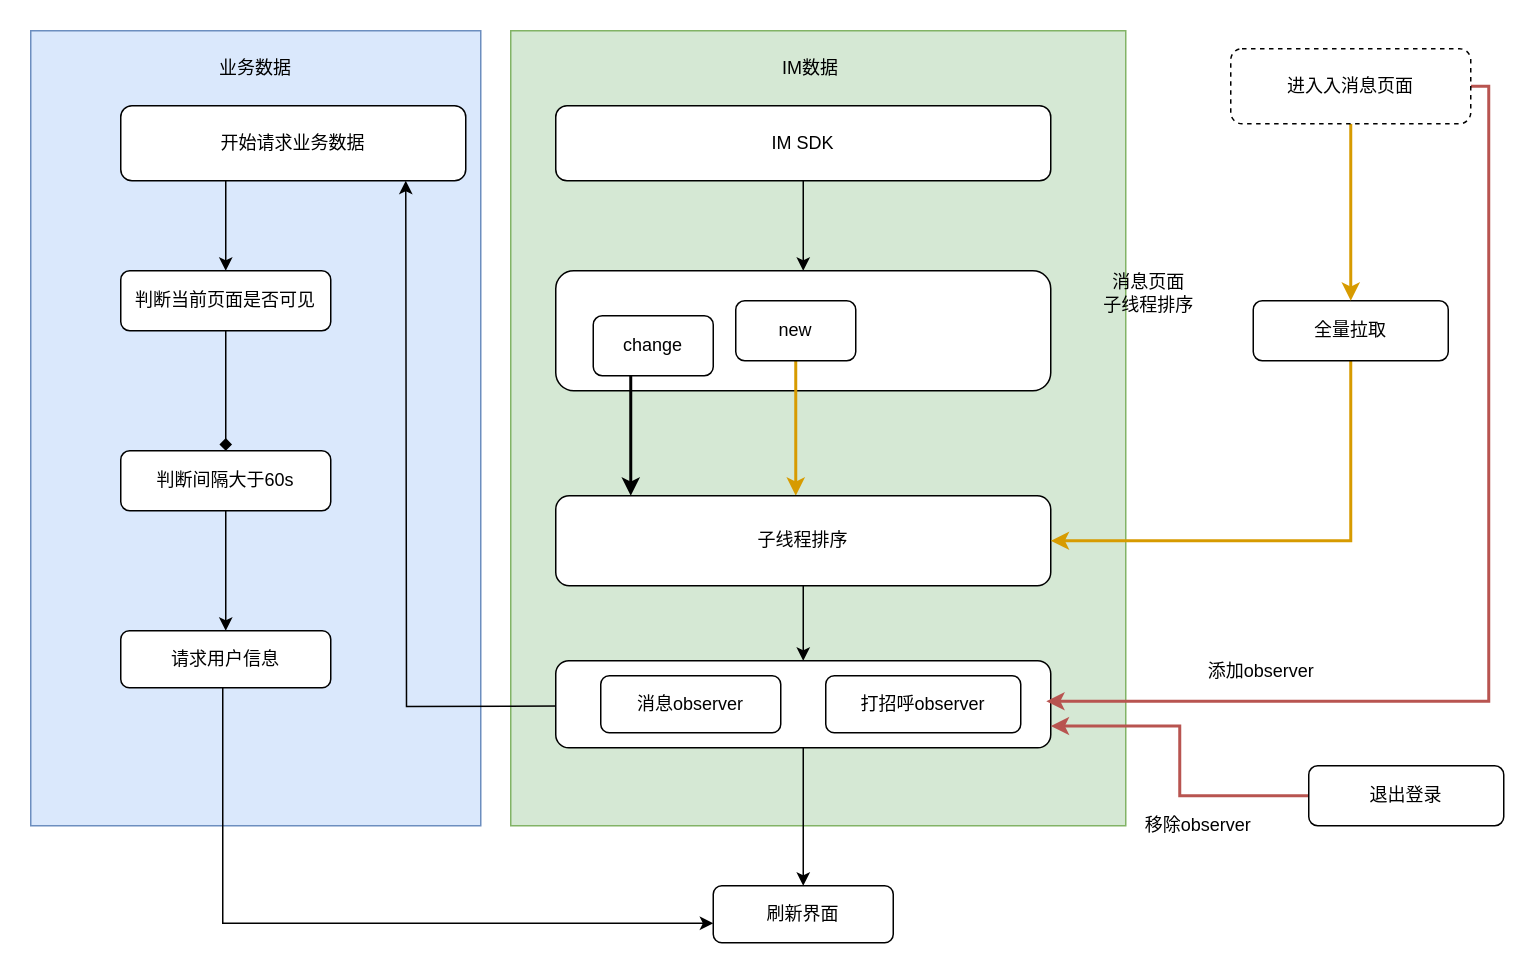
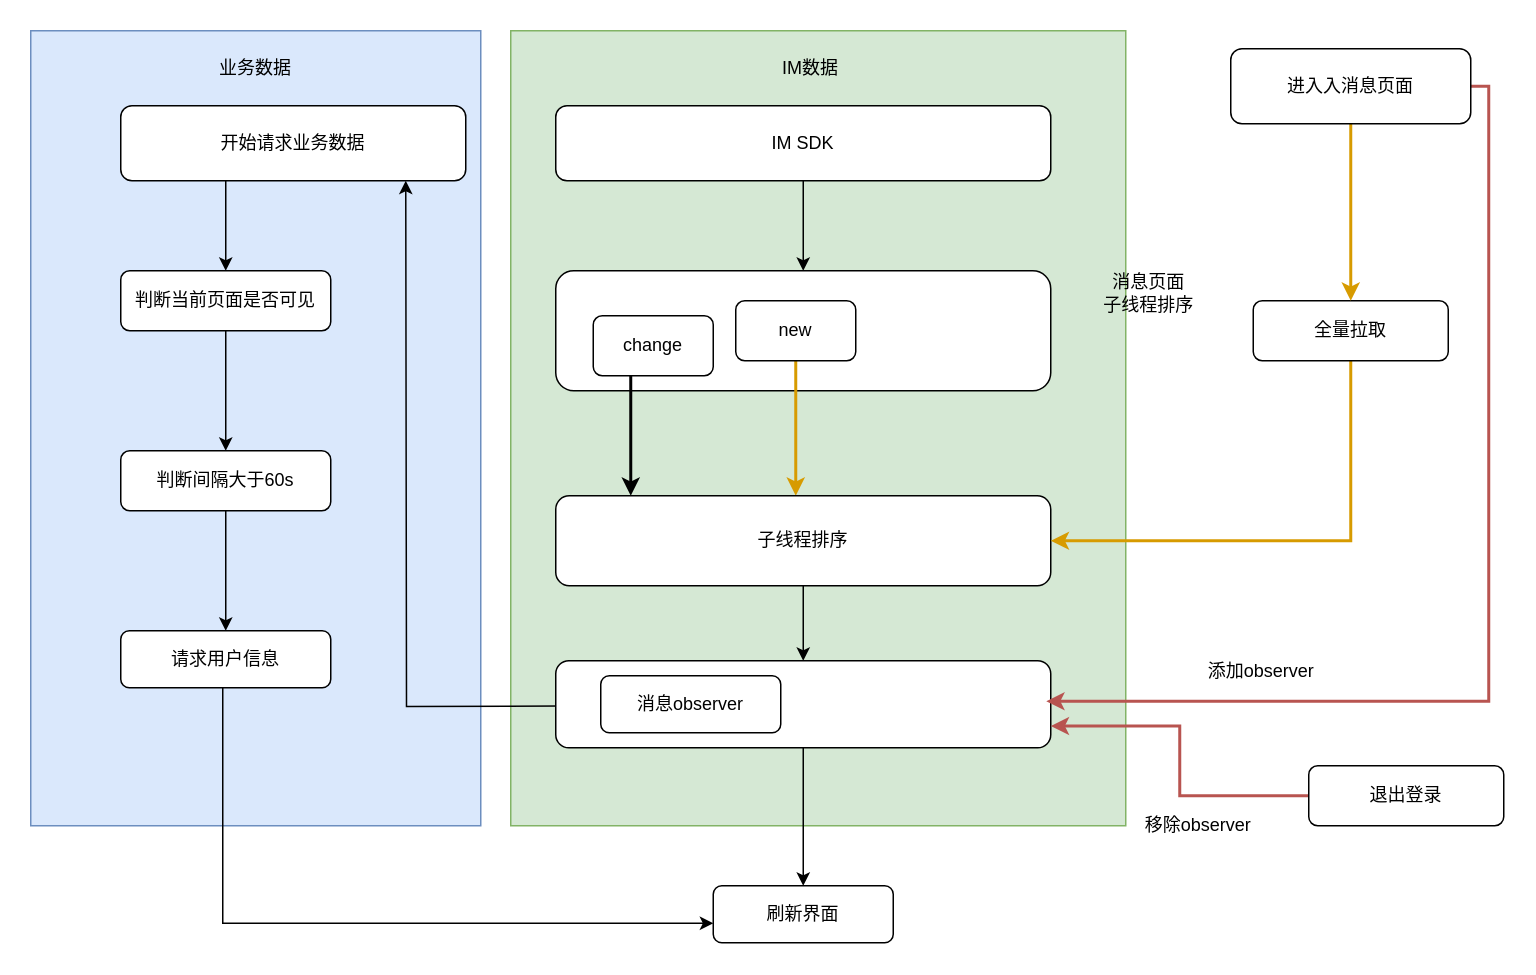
(1351, 86) -> (1351, 86)
(226, 438) -> (226, 439)
(923, 704) -> none
